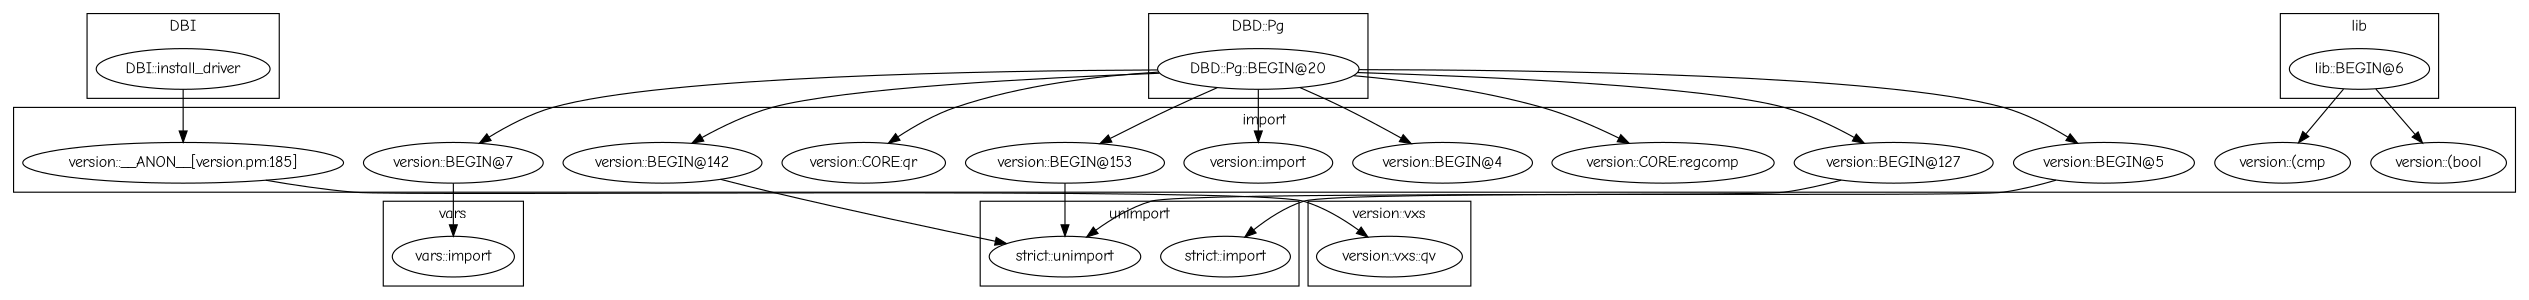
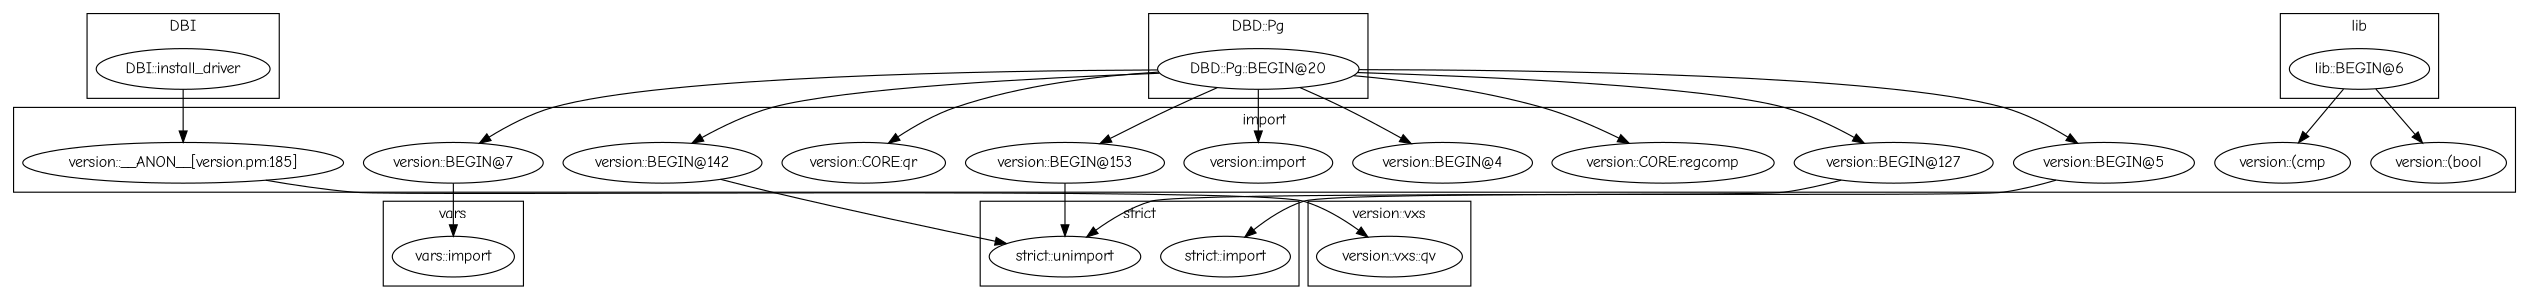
(1140, 214) -> (1140, 214)
